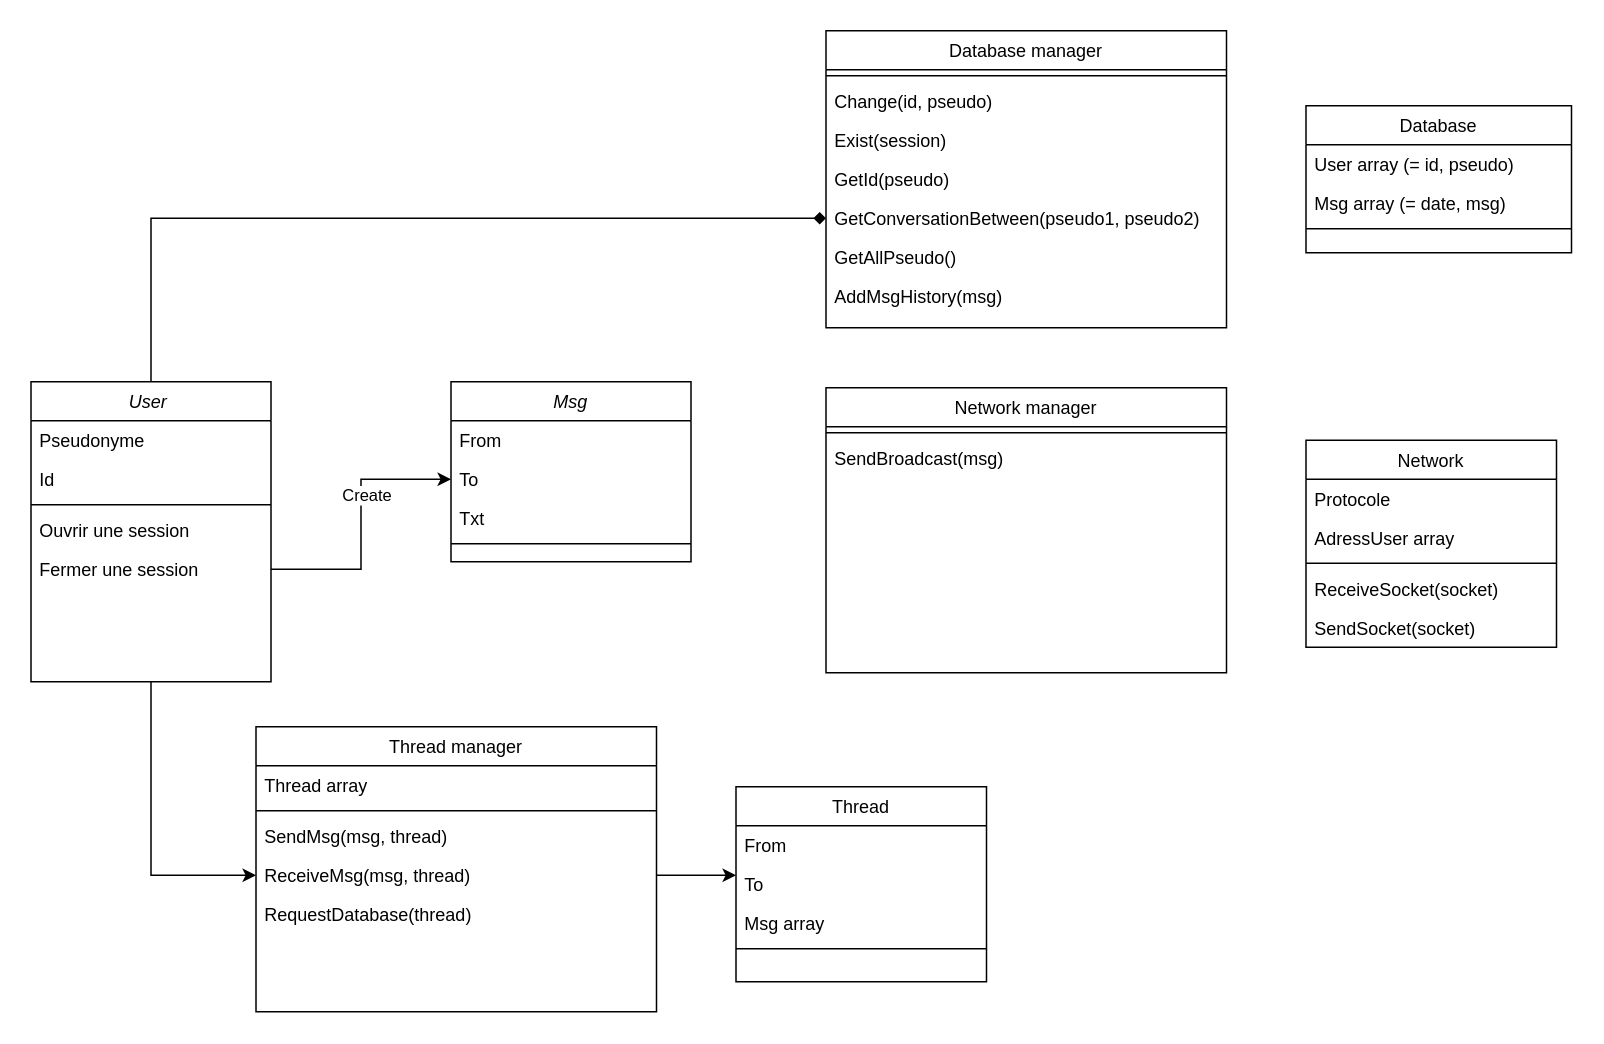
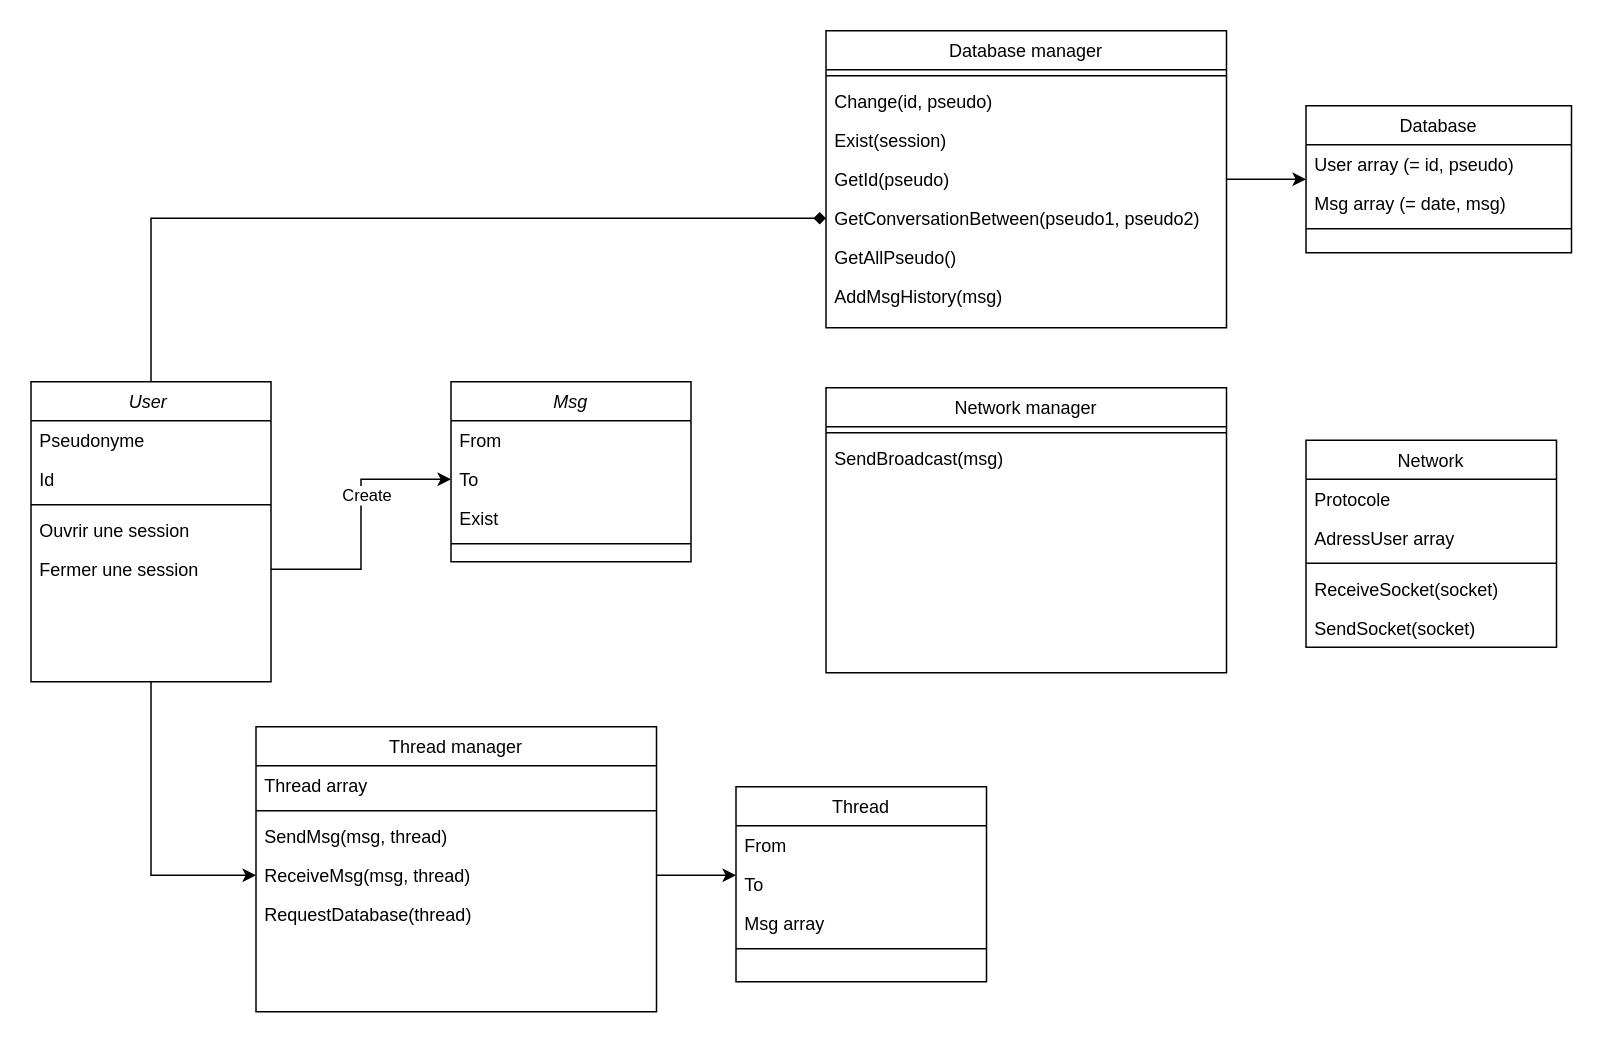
none -> (1262, 179)
(474, 519) -> (482, 519)
